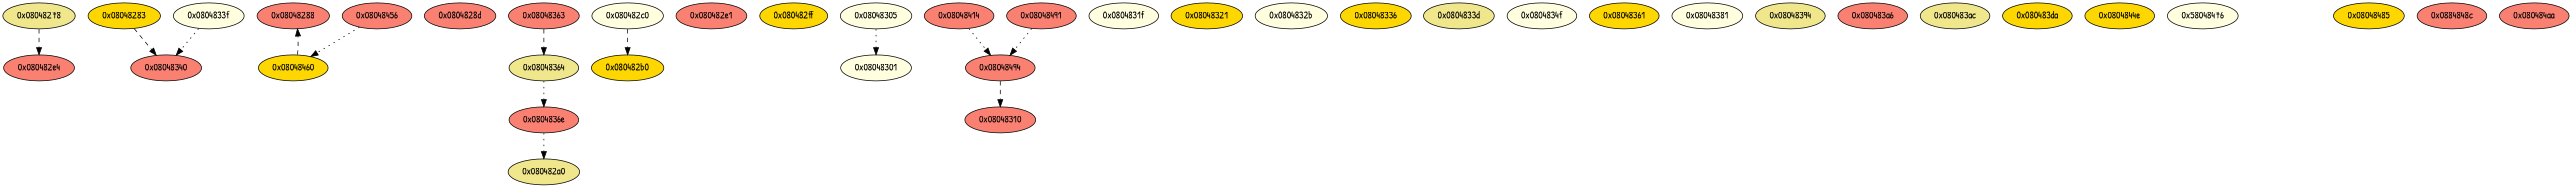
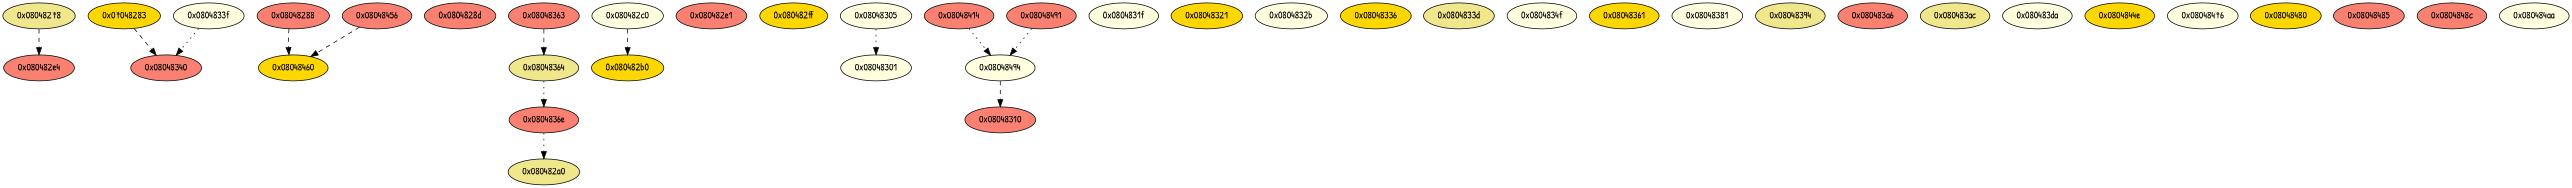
(124, 16) -> (124, 16)
(2037, 16) -> (2037, 16)
(2203, 16) -> (2203, 16)
none -> (2286, 16)
(2369, 16) -> (2369, 16)
(2452, 16) -> (2452, 16)
(2534, 16) -> (2534, 16)
(338, 40) -> (338, 40)
(298, 45) -> (288, 38)
(1000, 68) -> (1000, 68)
